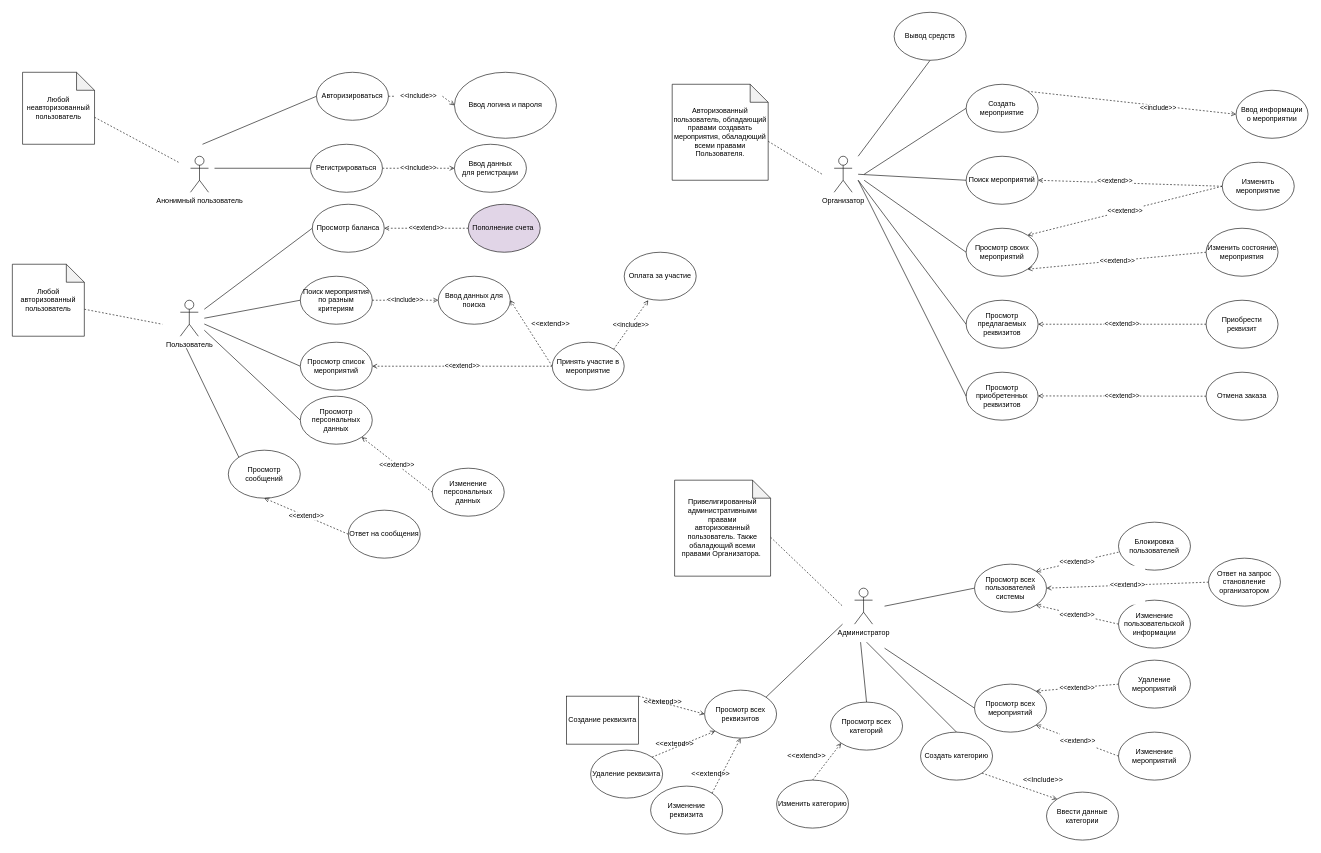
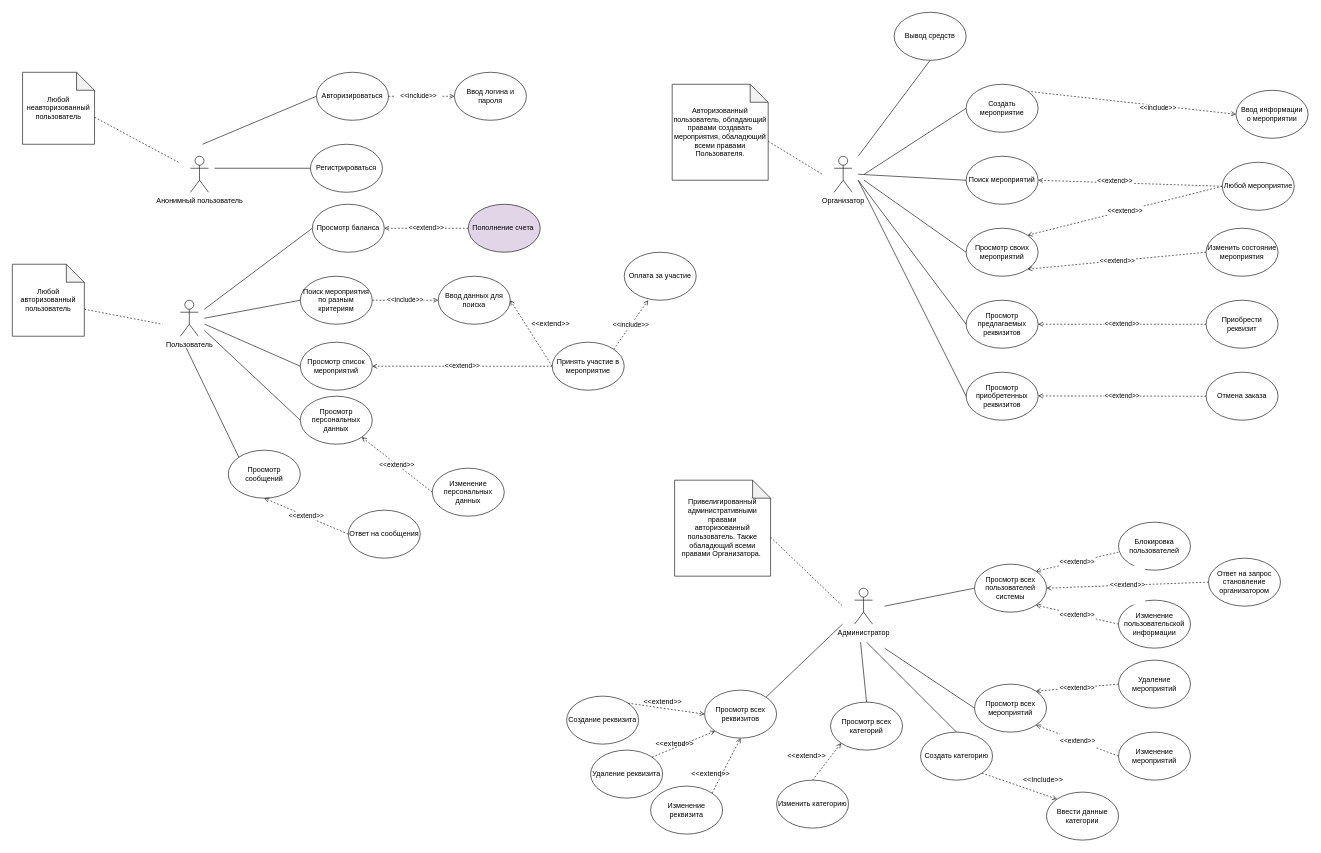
(506, 105) -> (491, 96)
(418, 168) -> none
(491, 168) -> none
(1259, 186) -> (1259, 186)
(603, 720) -> (603, 720)
